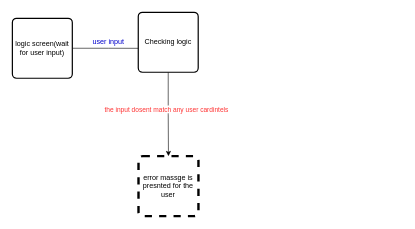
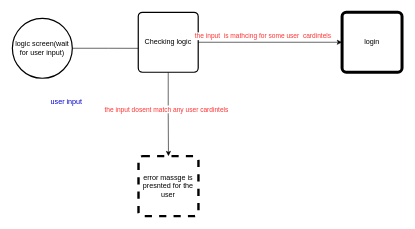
(108, 42) -> (66, 102)
none -> (336, 42)
none -> (372, 42)
(42, 48) -> (42, 48)
